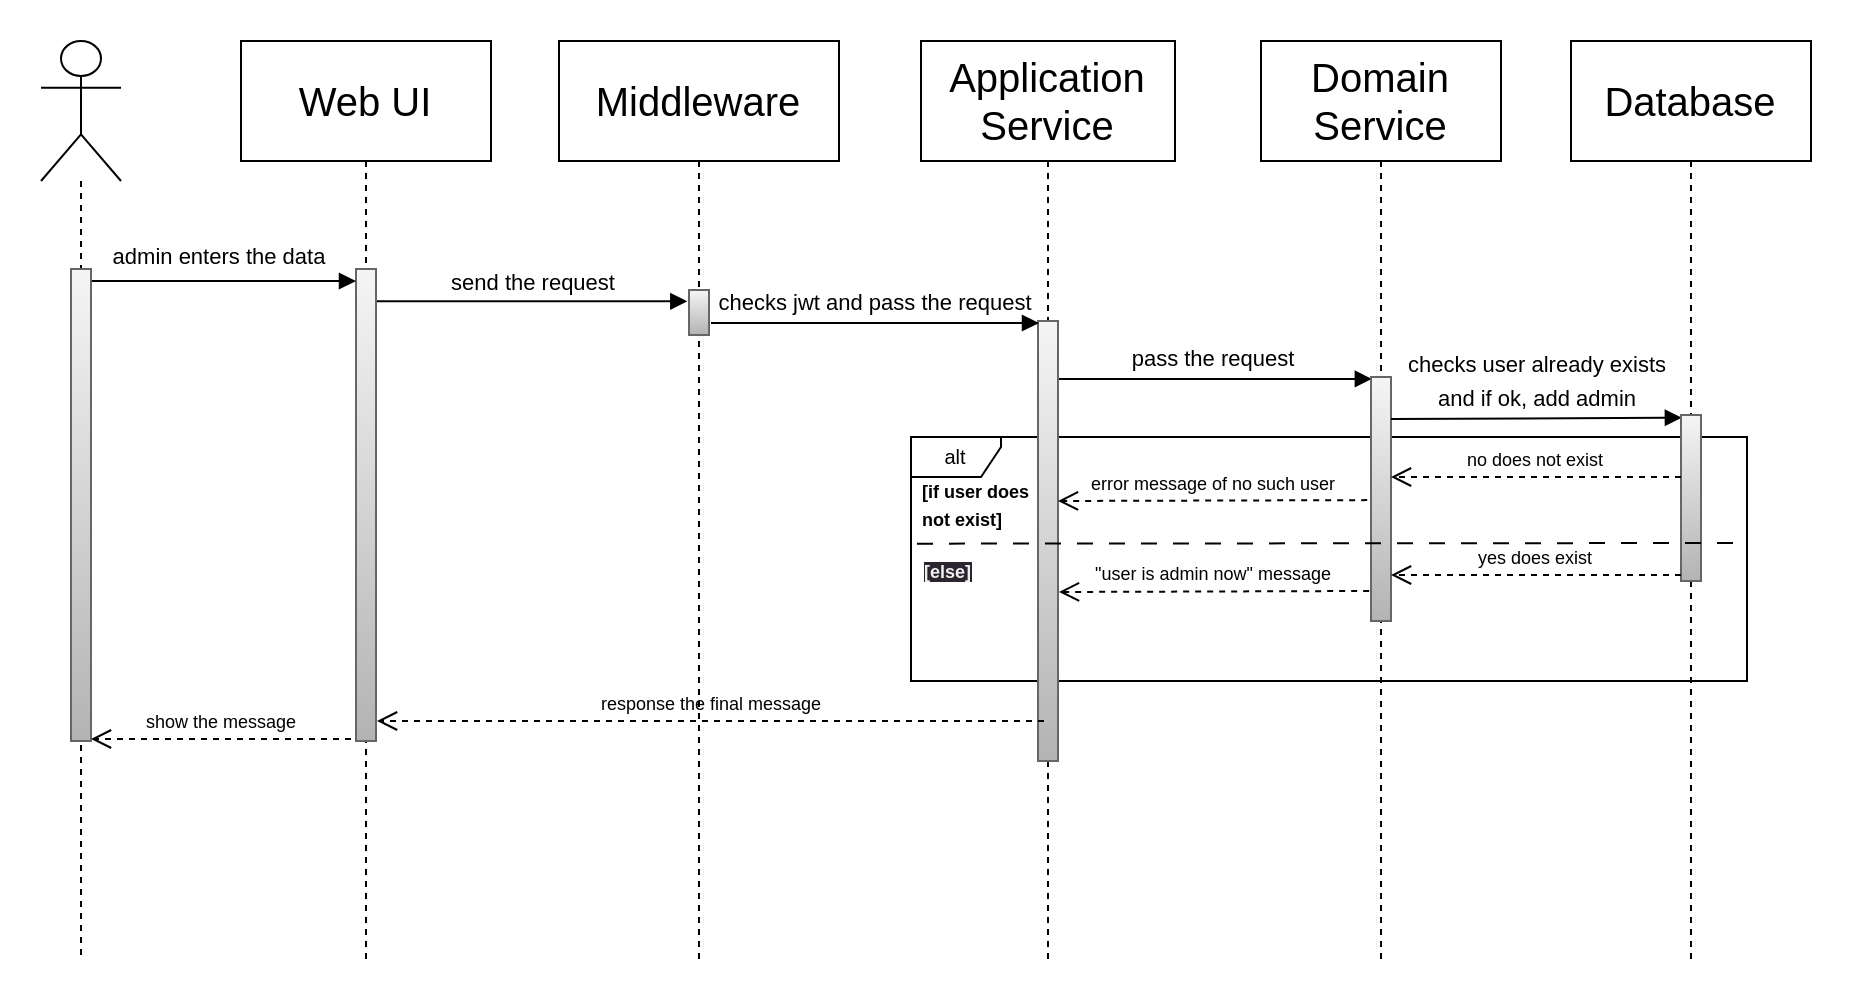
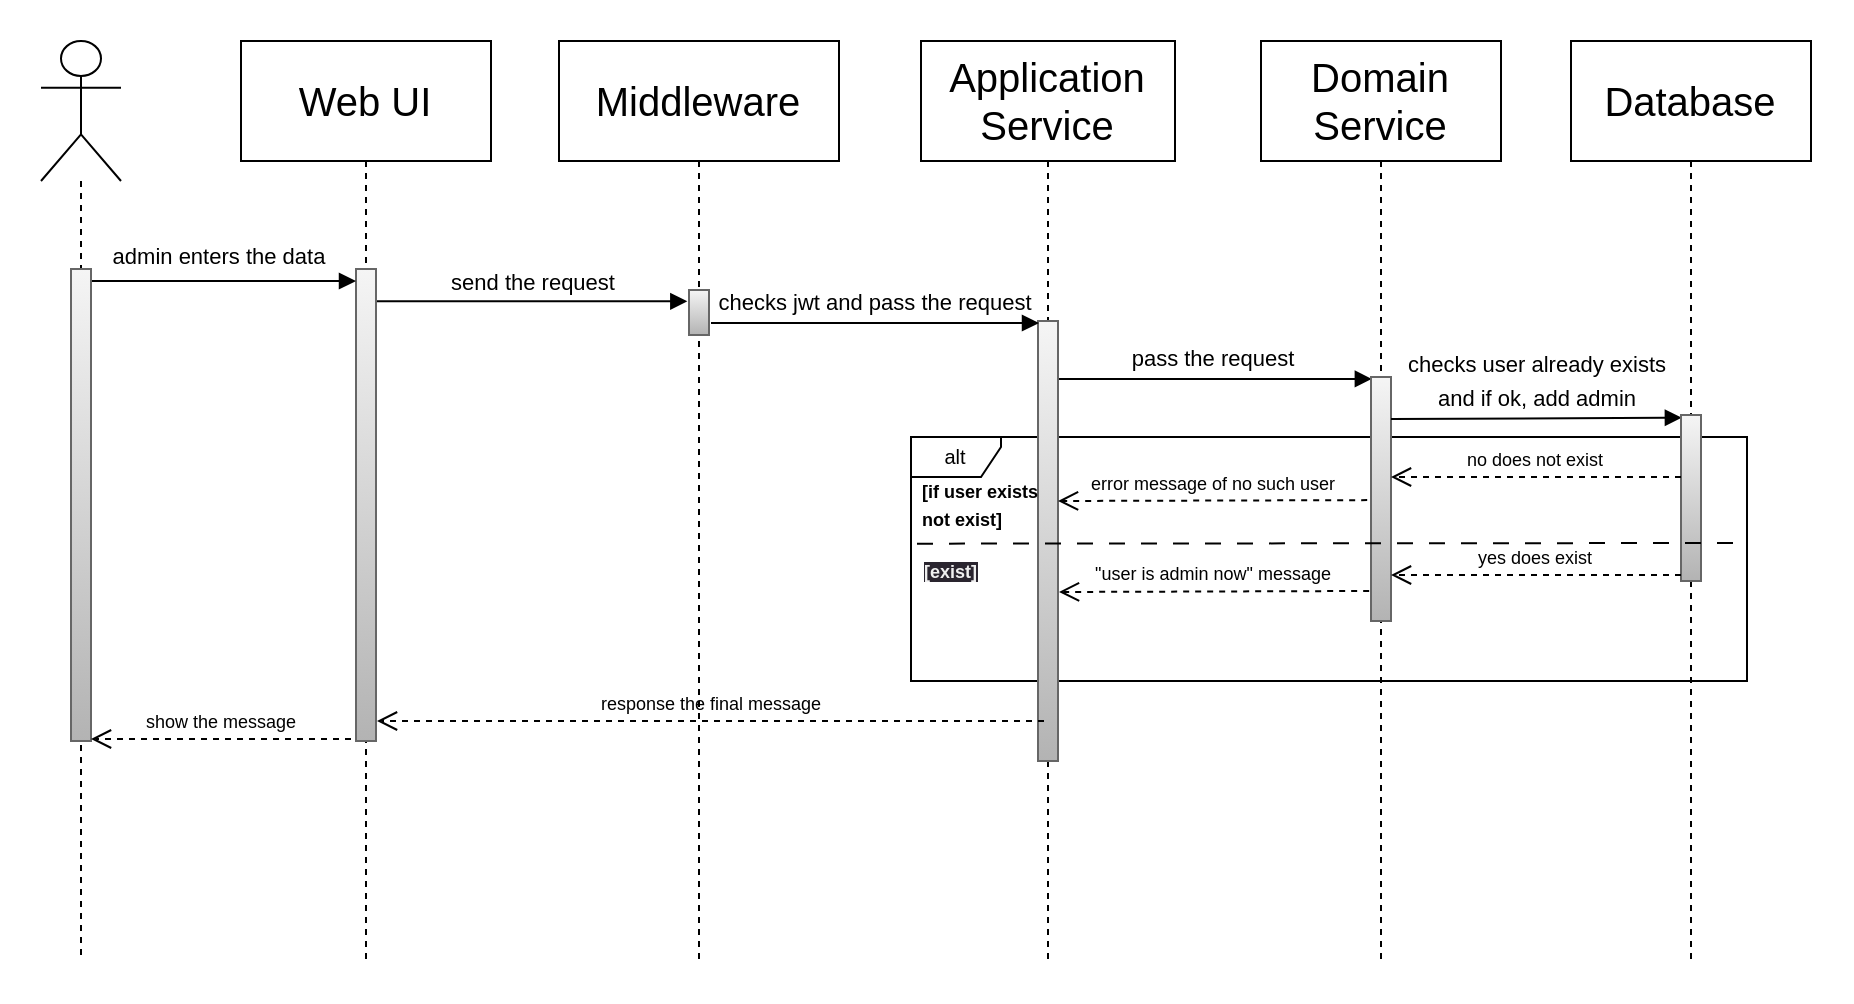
(1001, 506) -> (1011, 506)
(962, 571) -> (969, 571)
